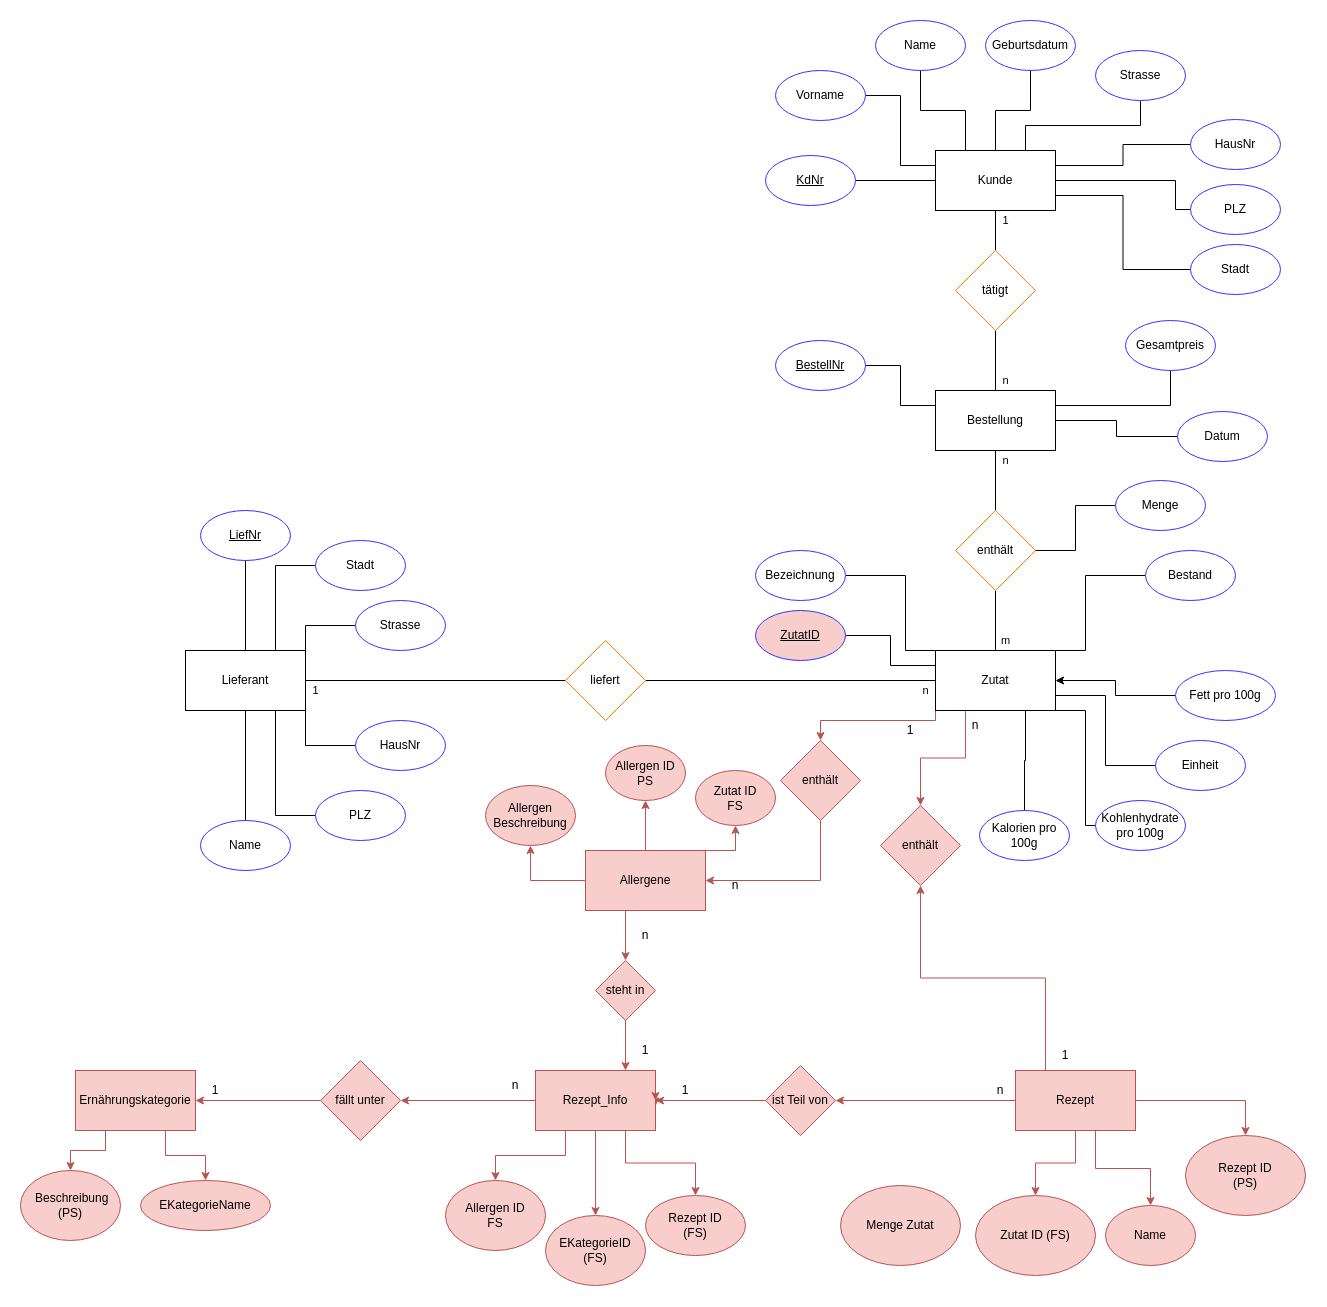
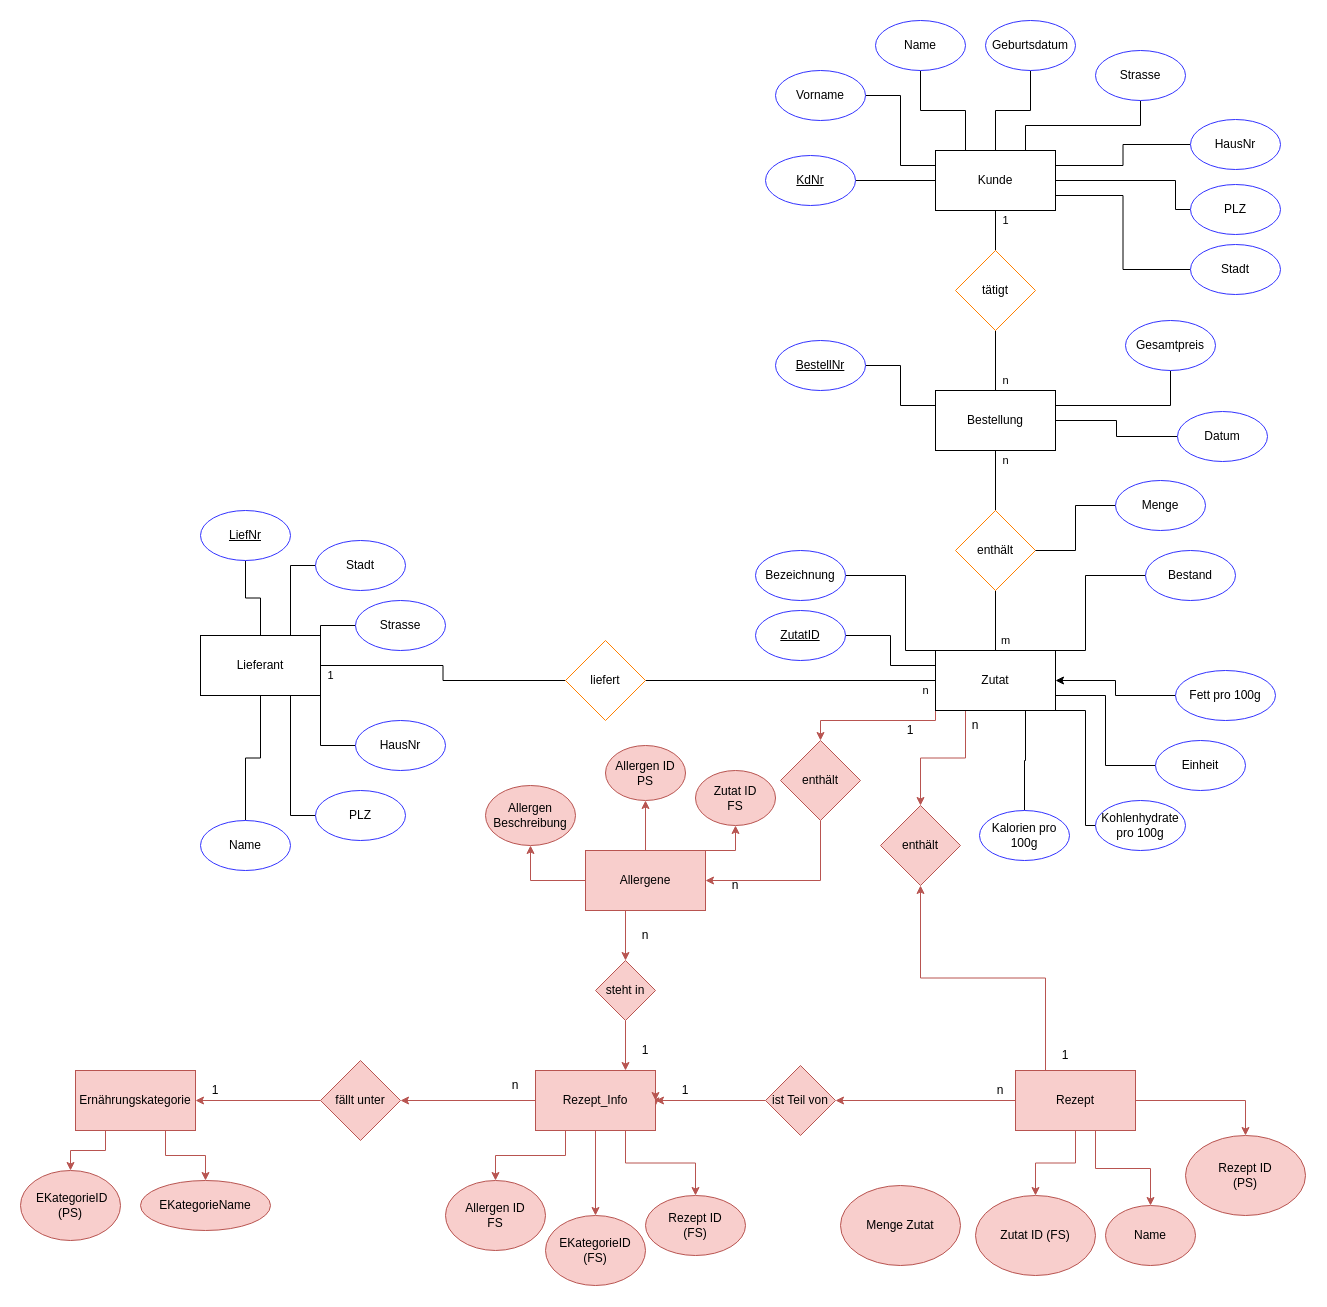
(801, 636) -> (801, 636)
(246, 681) -> (261, 666)
(71, 1206) -> (71, 1206)
